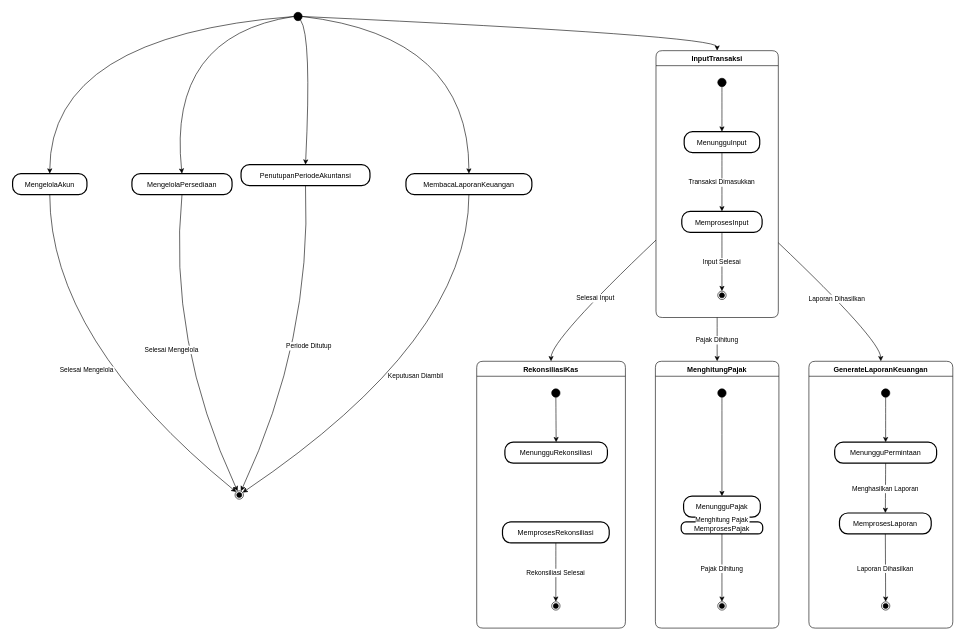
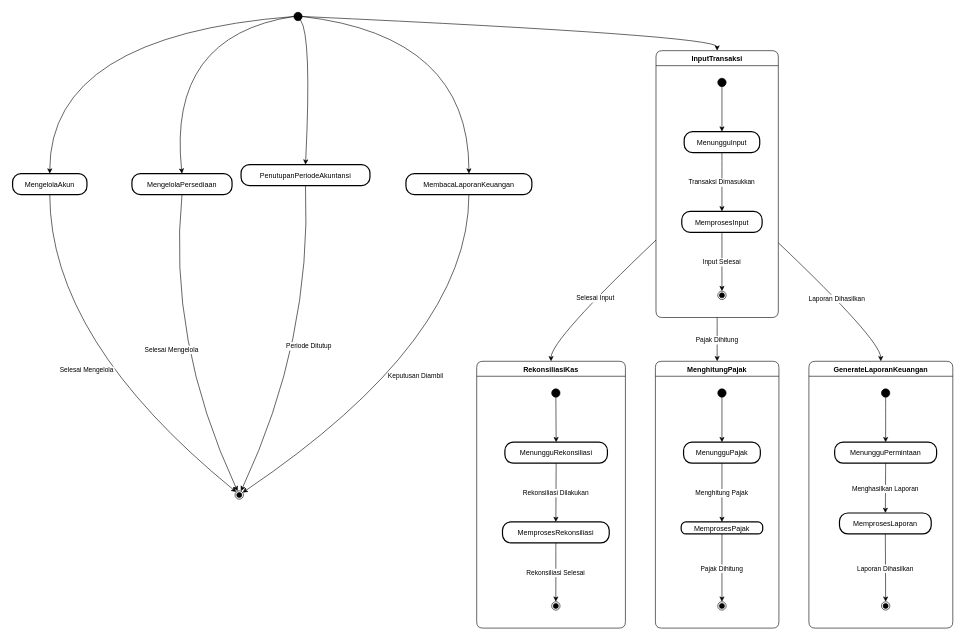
none -> (556, 493)
(722, 507) -> (722, 453)
